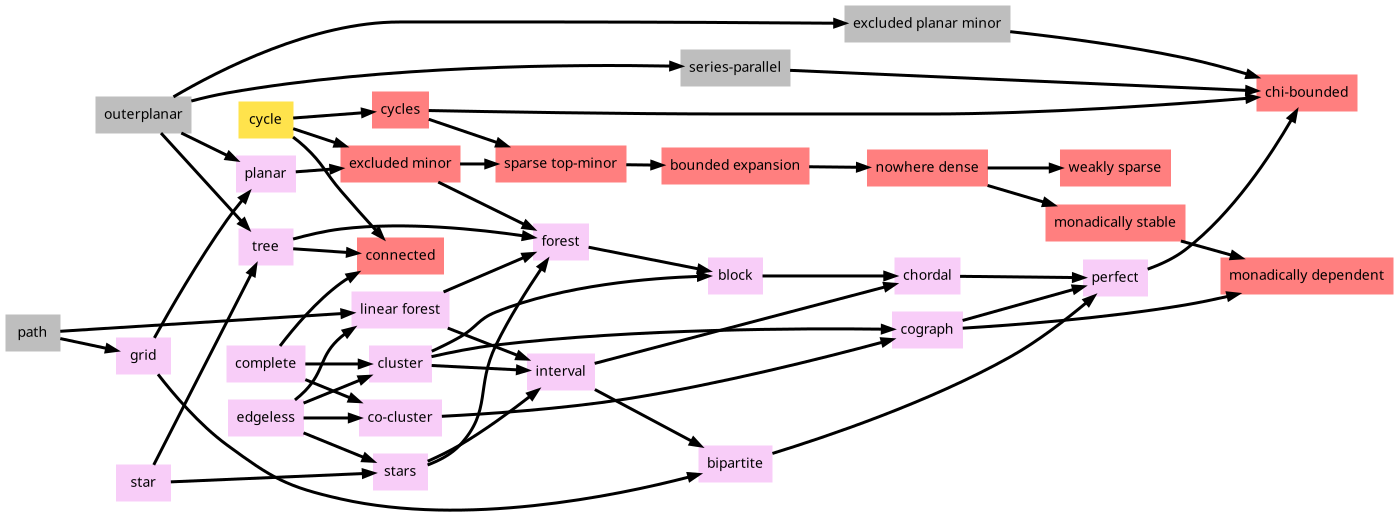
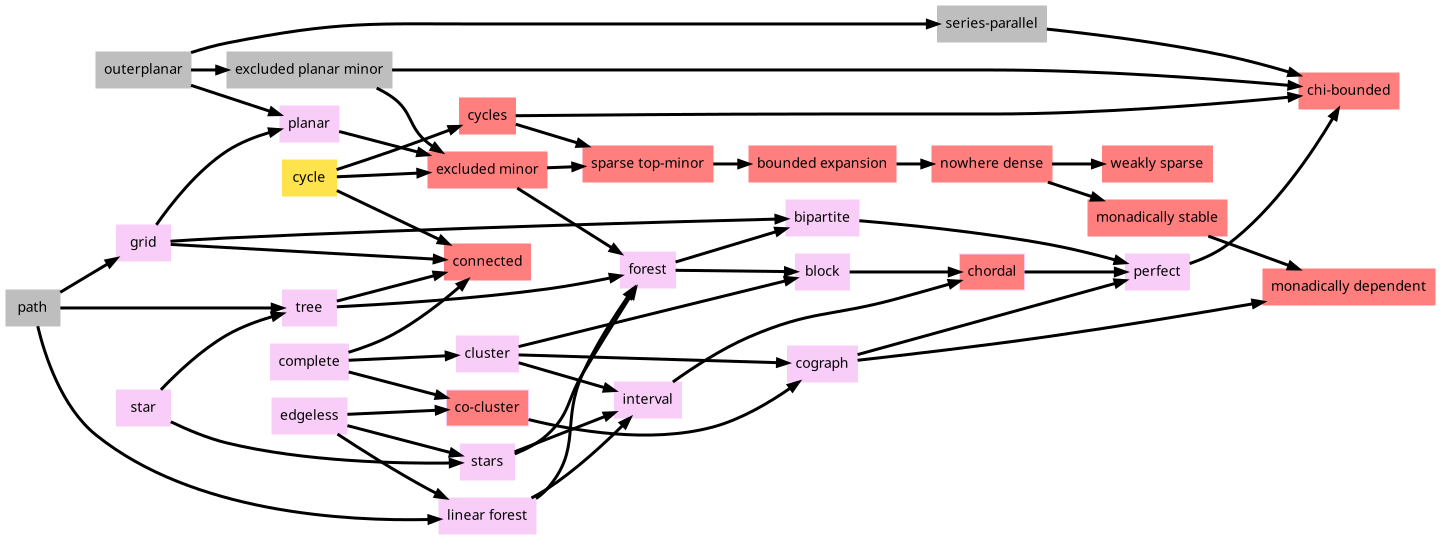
none -> (408, 114)
(201, 177) -> (166, 308)
none -> (302, 252)
(928, 276) -> (992, 272)
(325, 395) -> none
(643, 415) -> (726, 247)
(400, 418) -> (488, 408)
